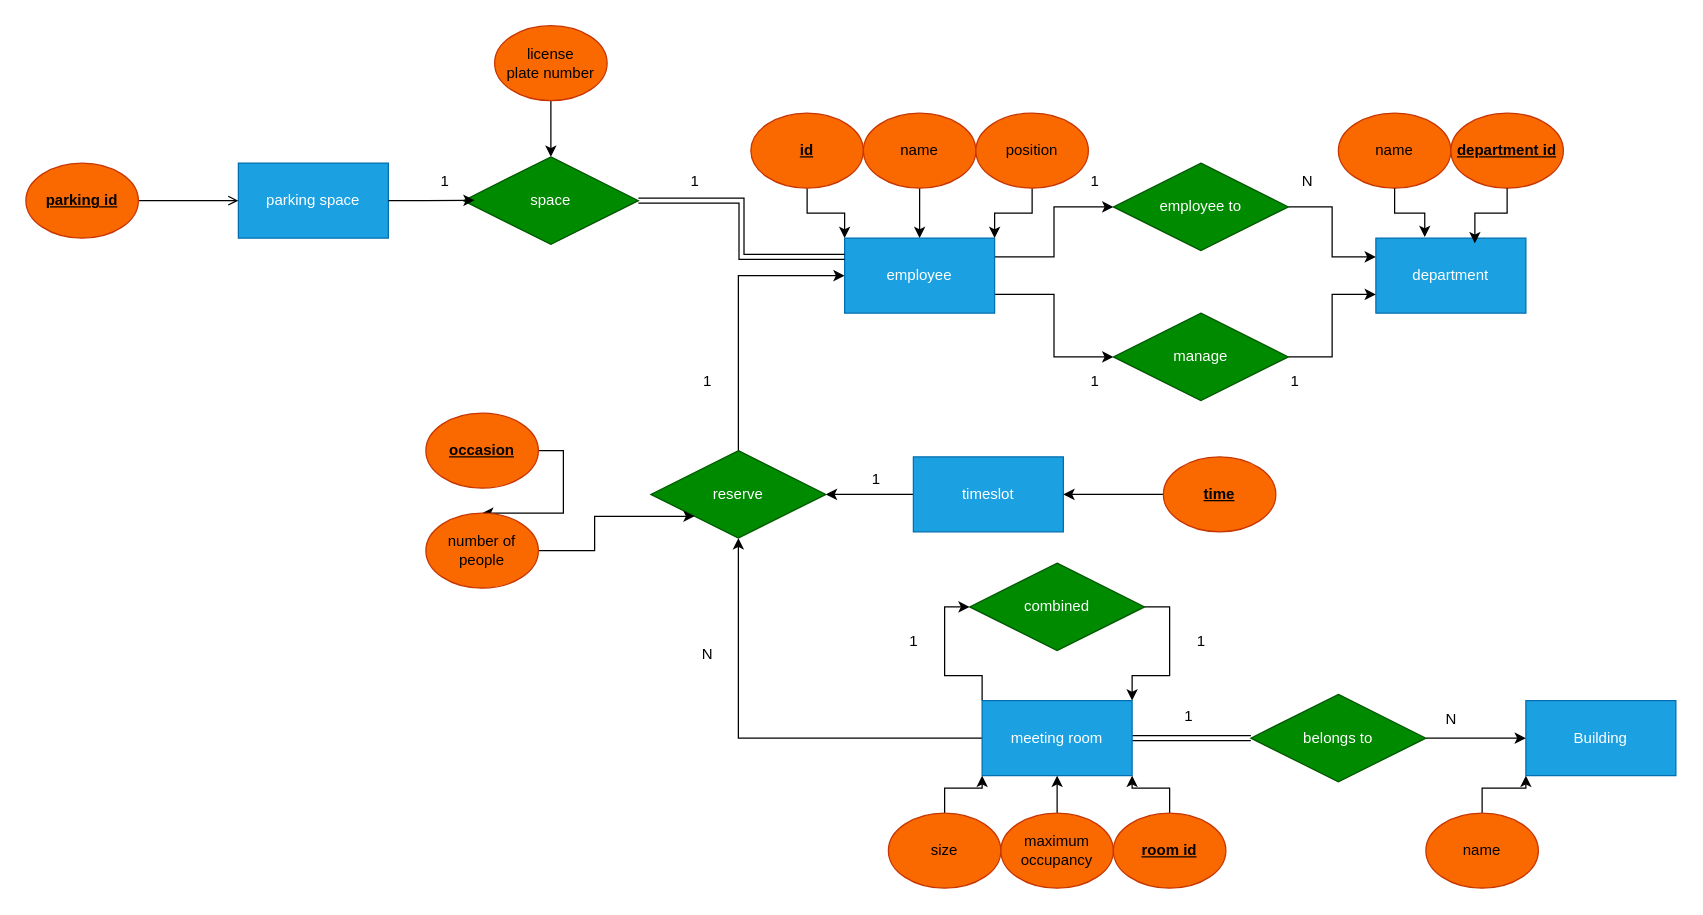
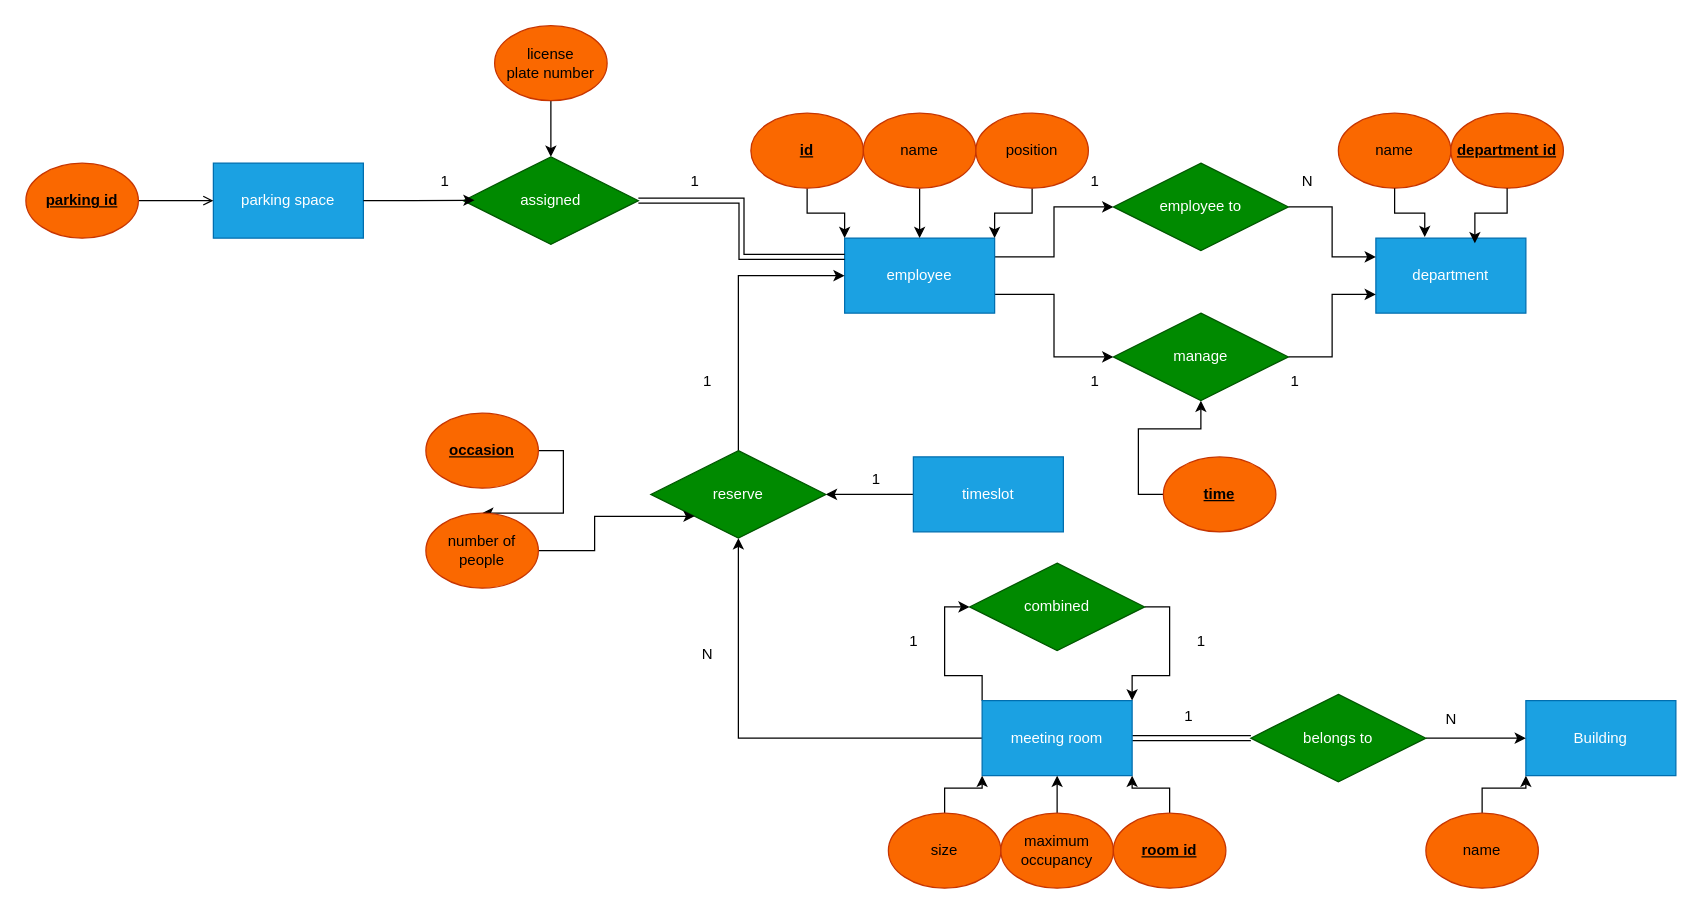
(313, 201) -> (288, 201)
(551, 201) -> (551, 201)
(1106, 494) -> (1145, 429)
